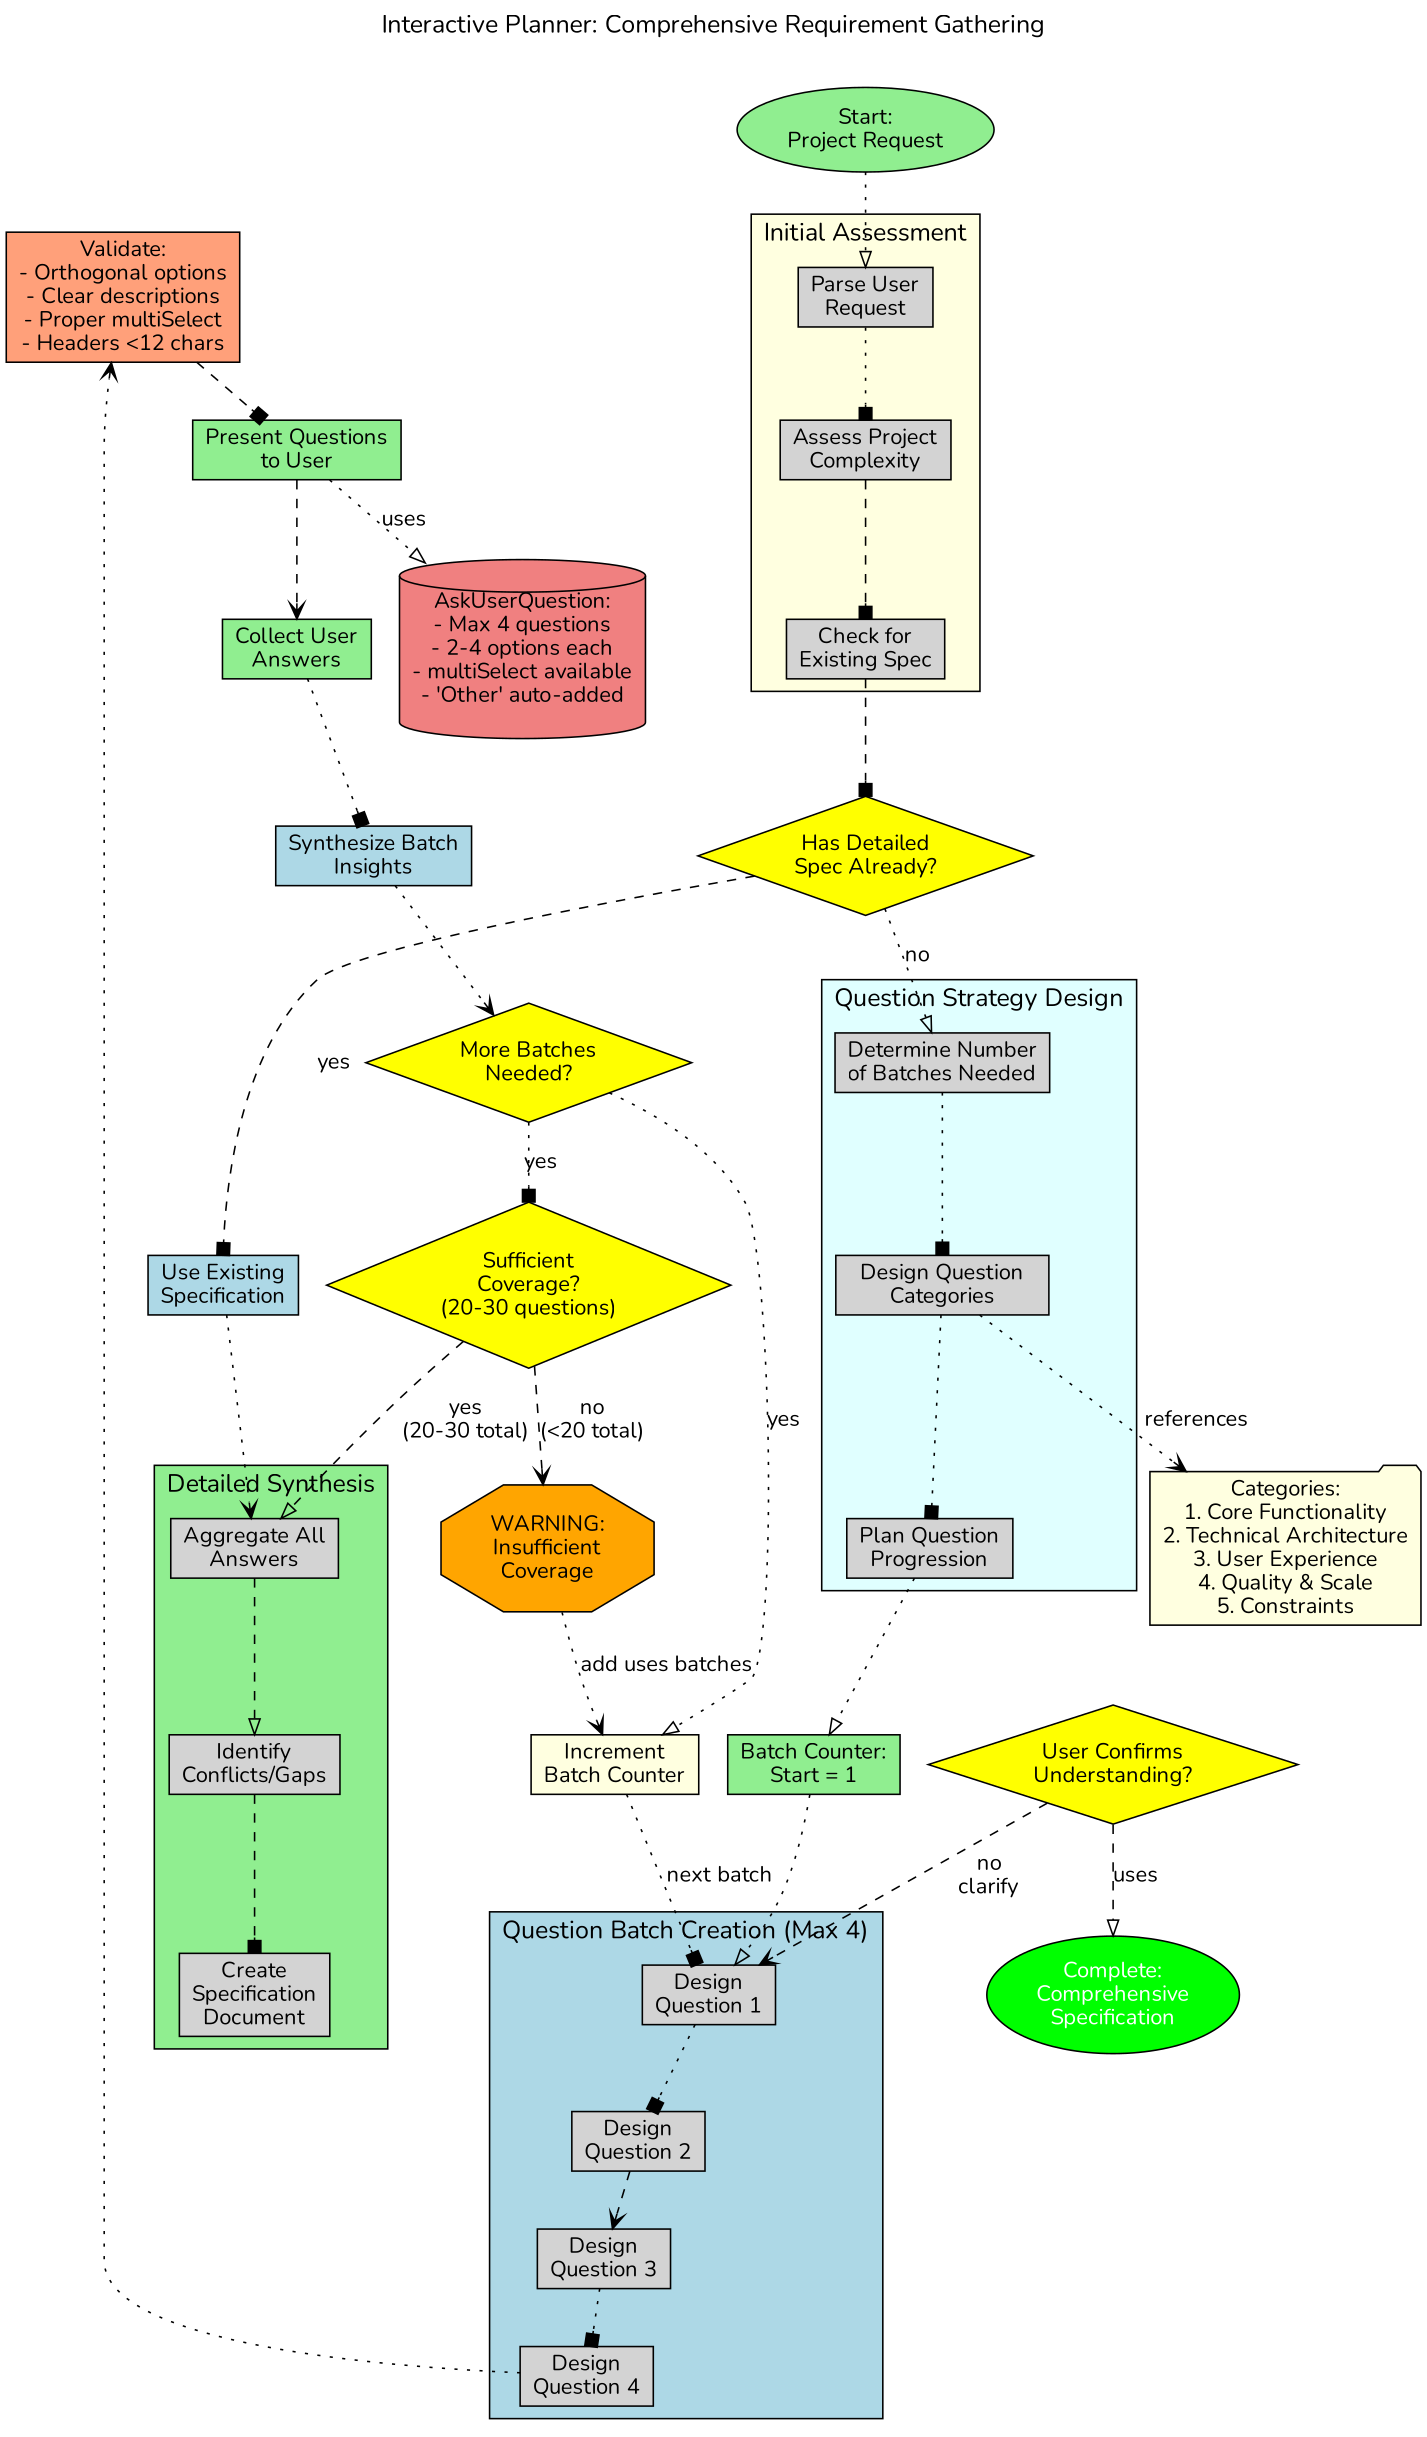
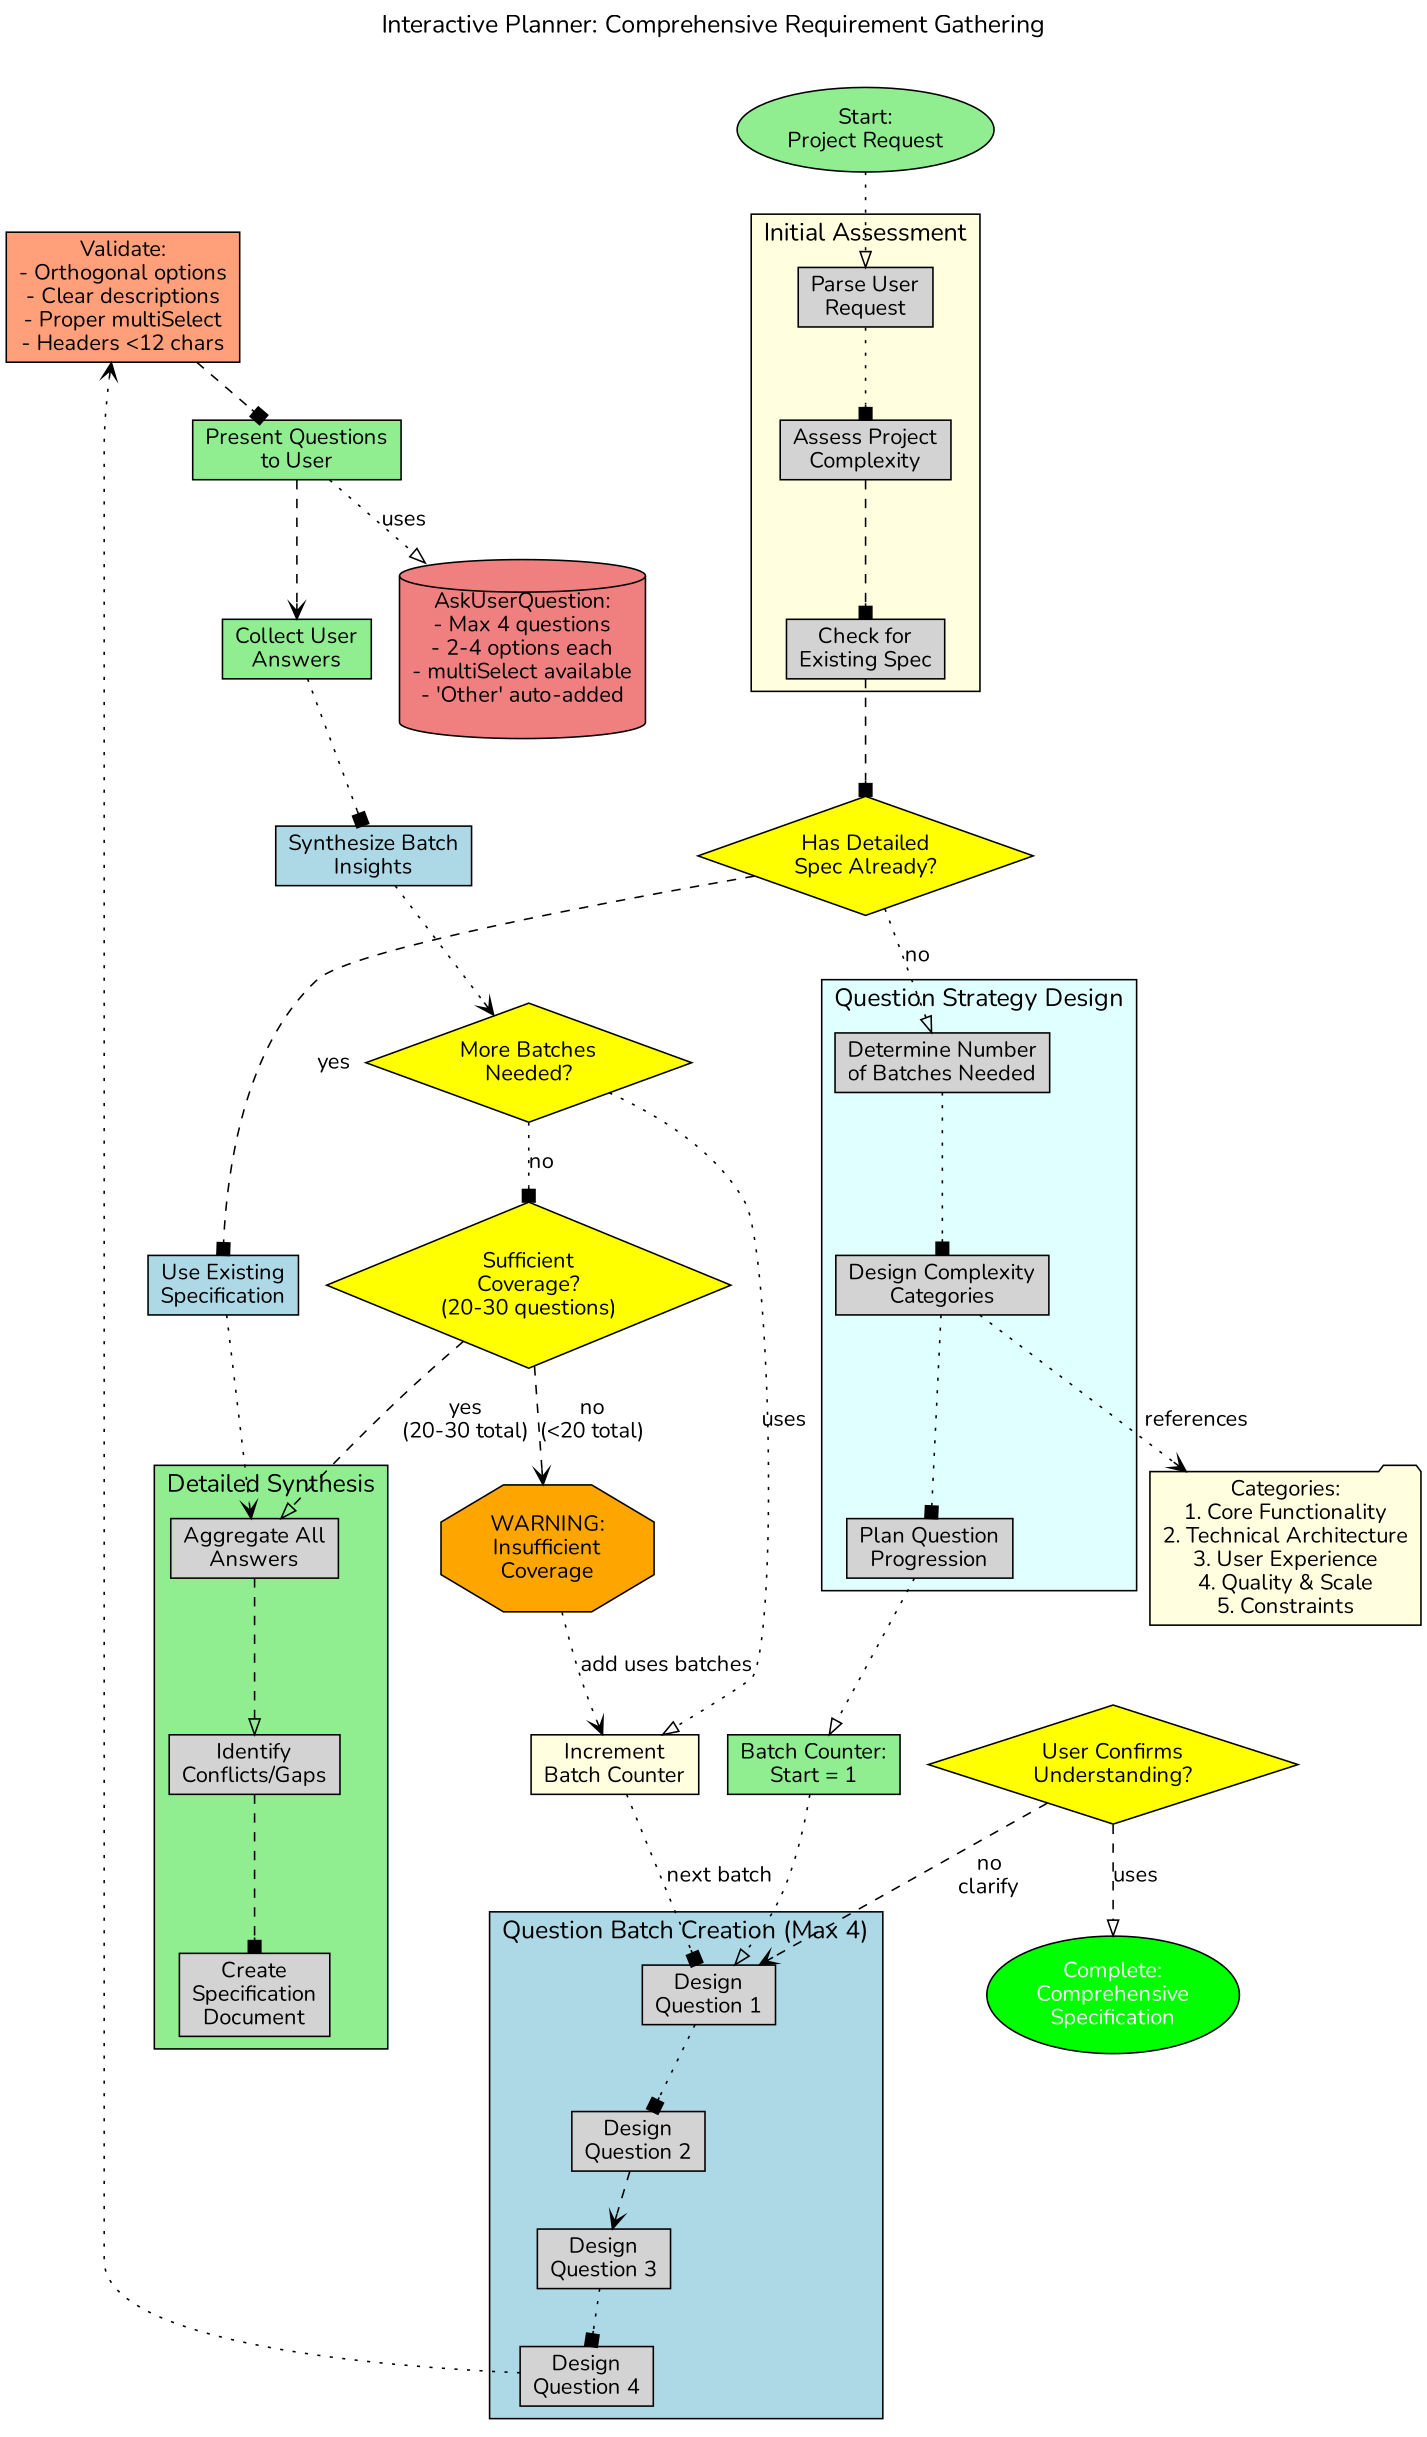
(541, 1162) -> (541, 1162)
(942, 1285) -> (942, 1285)
(784, 1420) -> (784, 1420)
